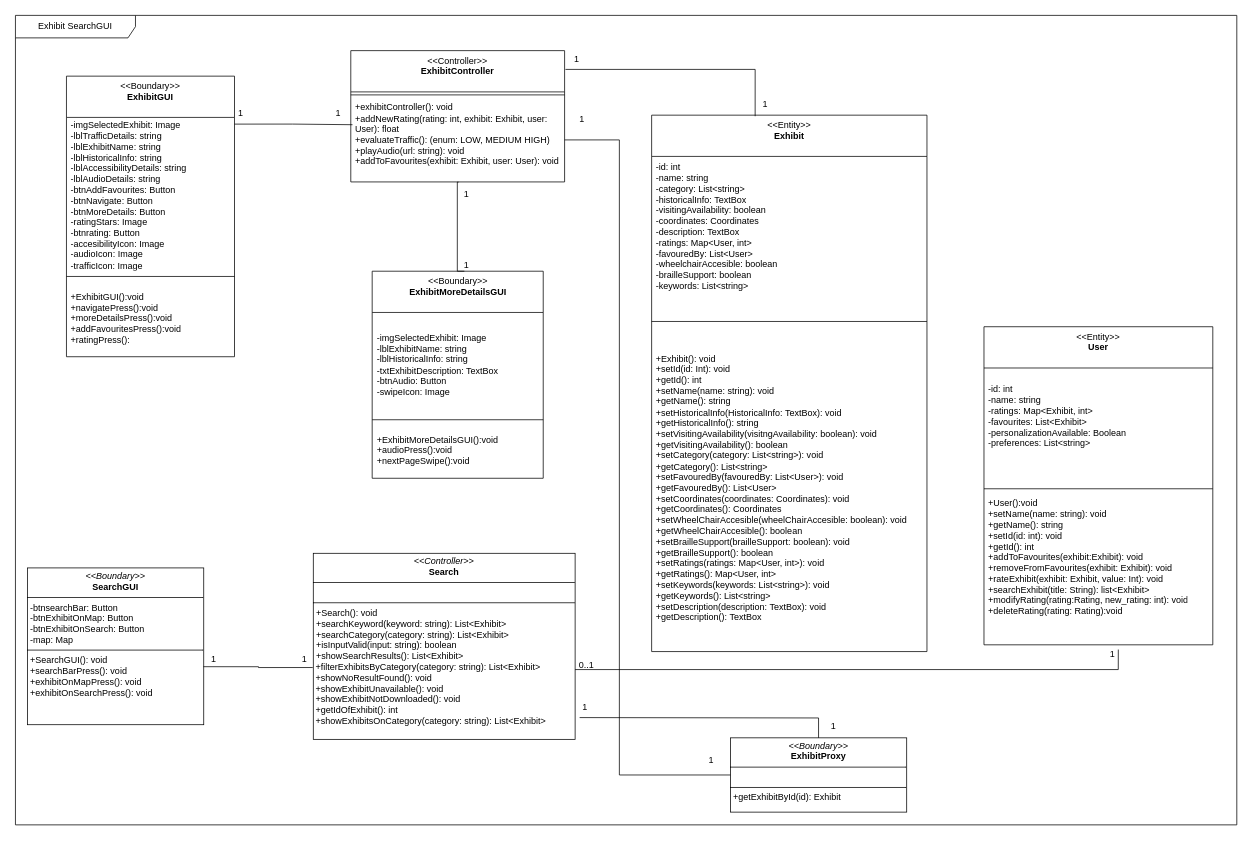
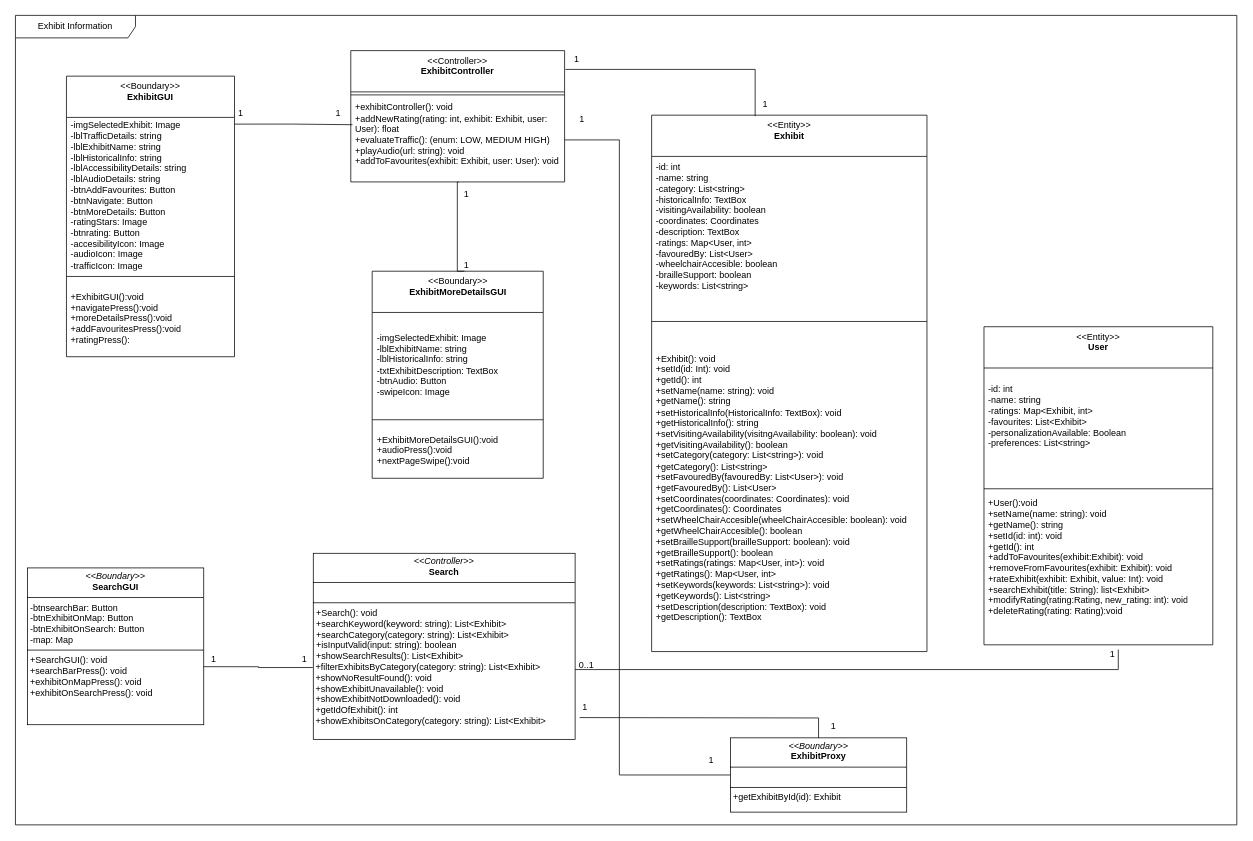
(75, 27) -> (75, 27)
